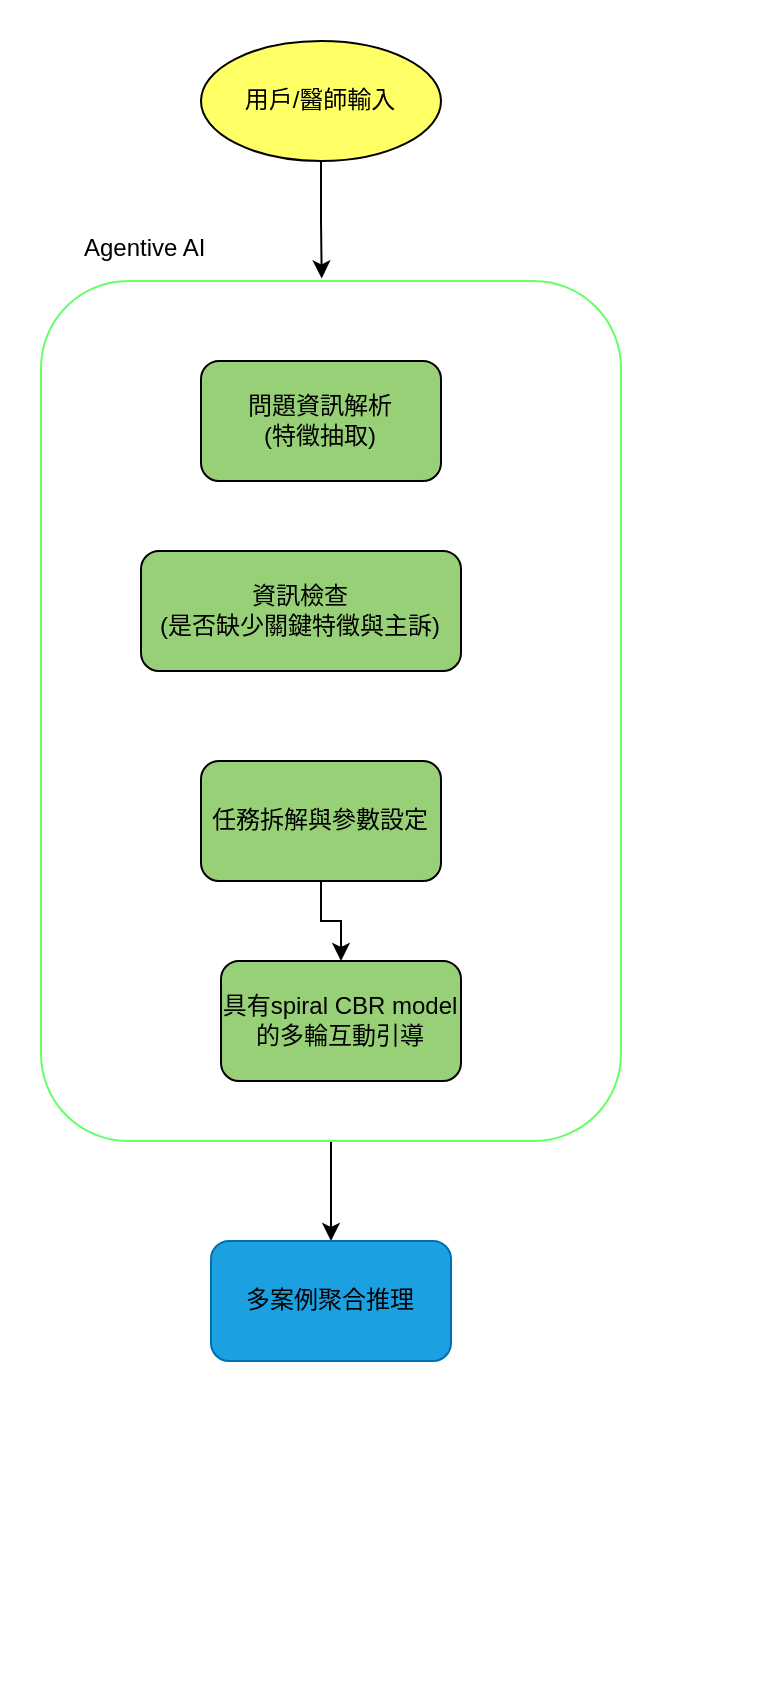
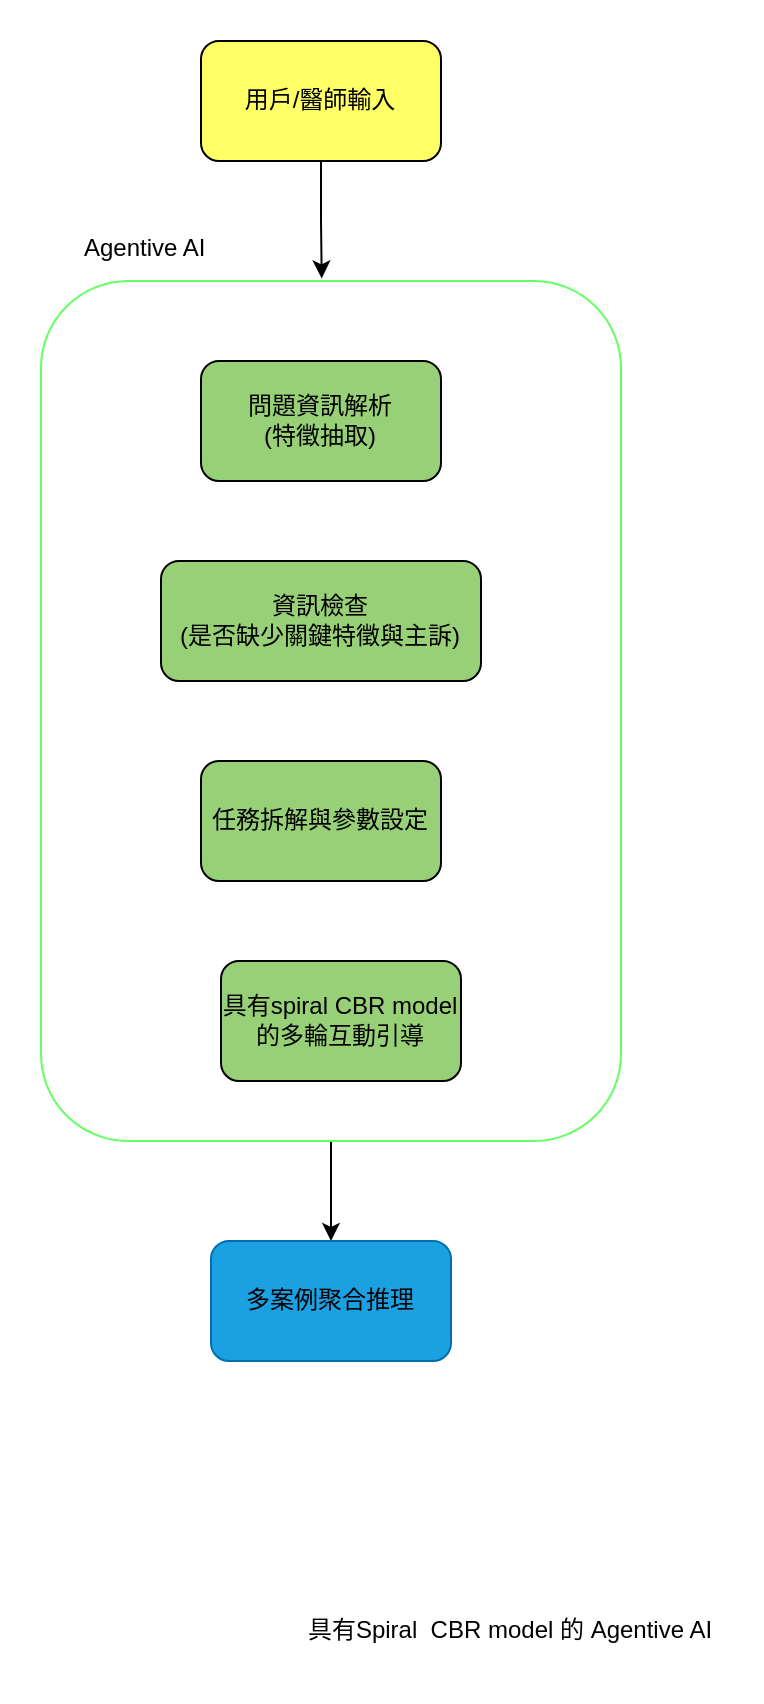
(321, 101) -> (321, 101)
(301, 611) -> (321, 621)
(324, 921) -> none
none -> (511, 1631)
